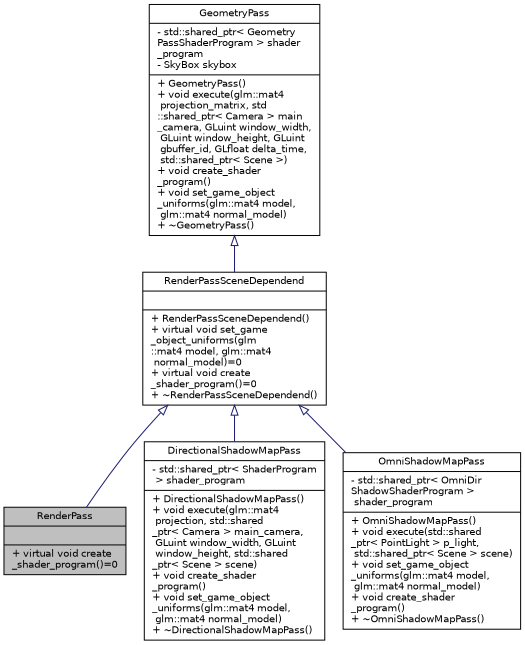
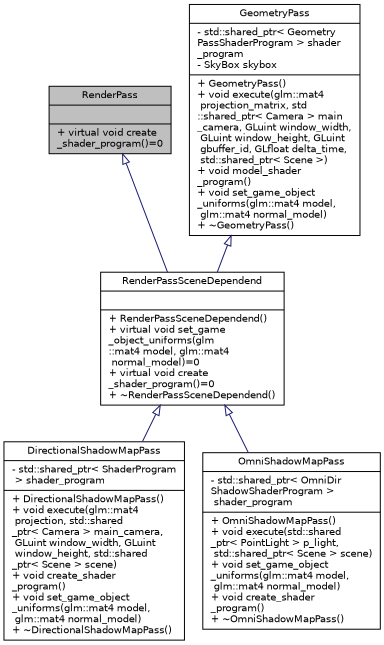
(209, 171) -> (249, 171)
(122, 458) -> (147, 218)
